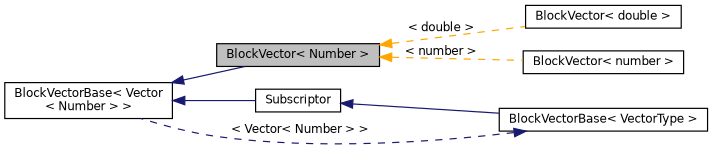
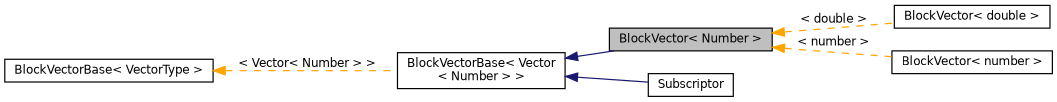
(426, 109) -> none
(326, 144) -> (311, 71)
